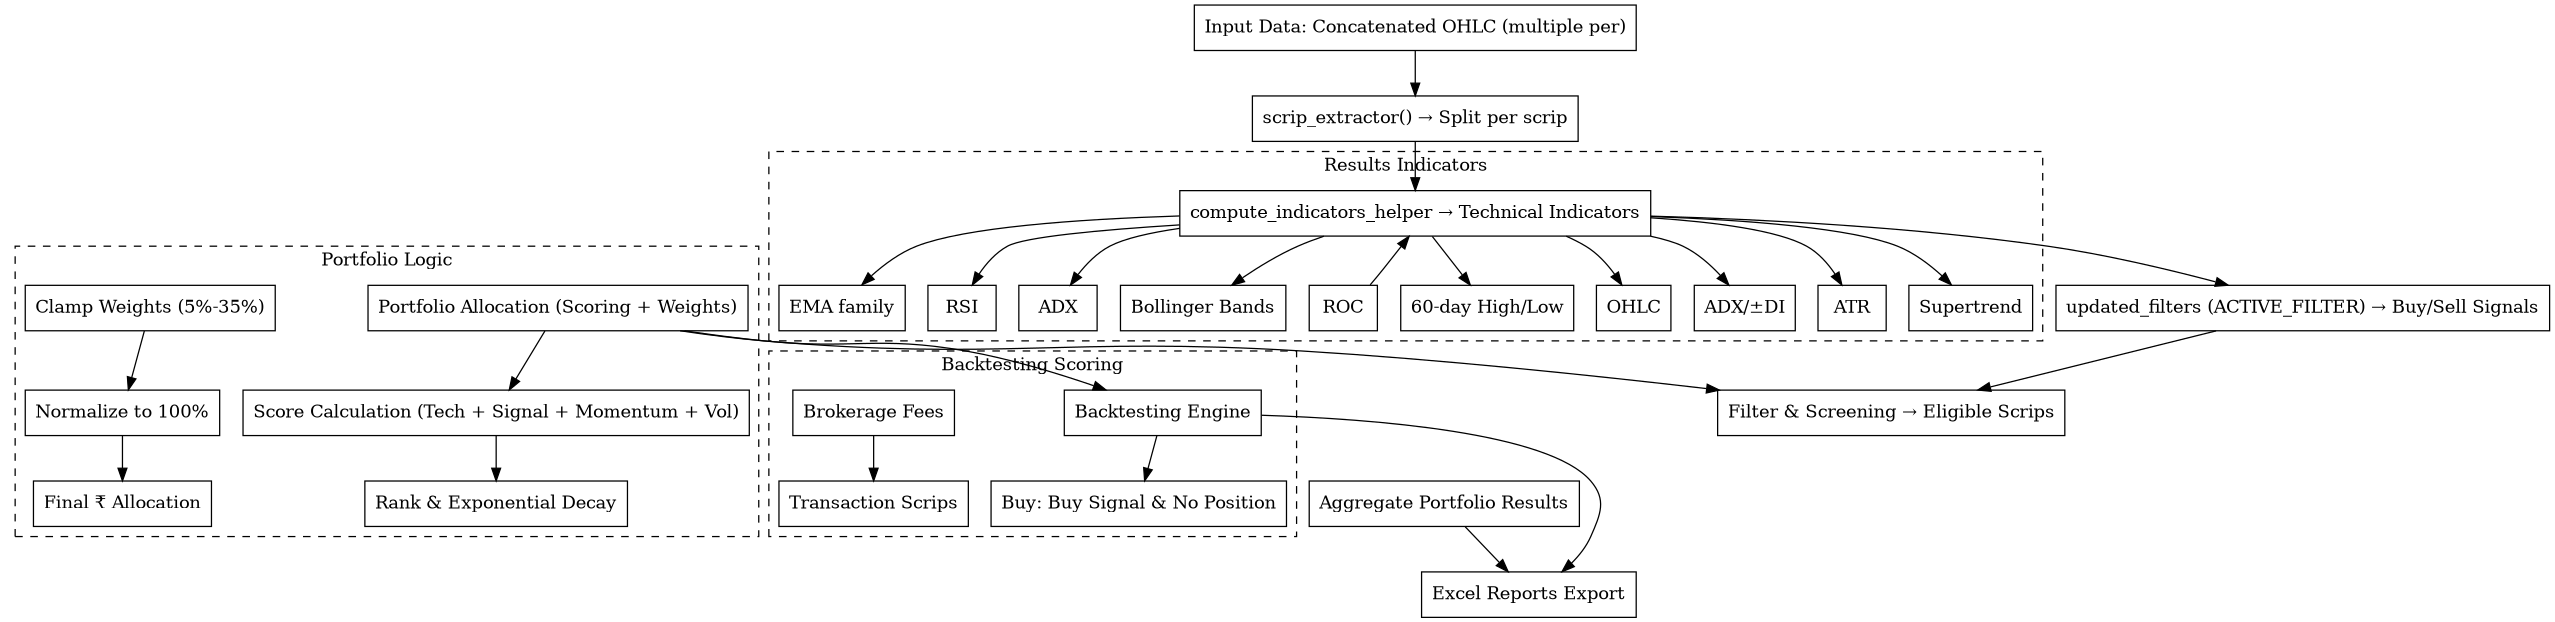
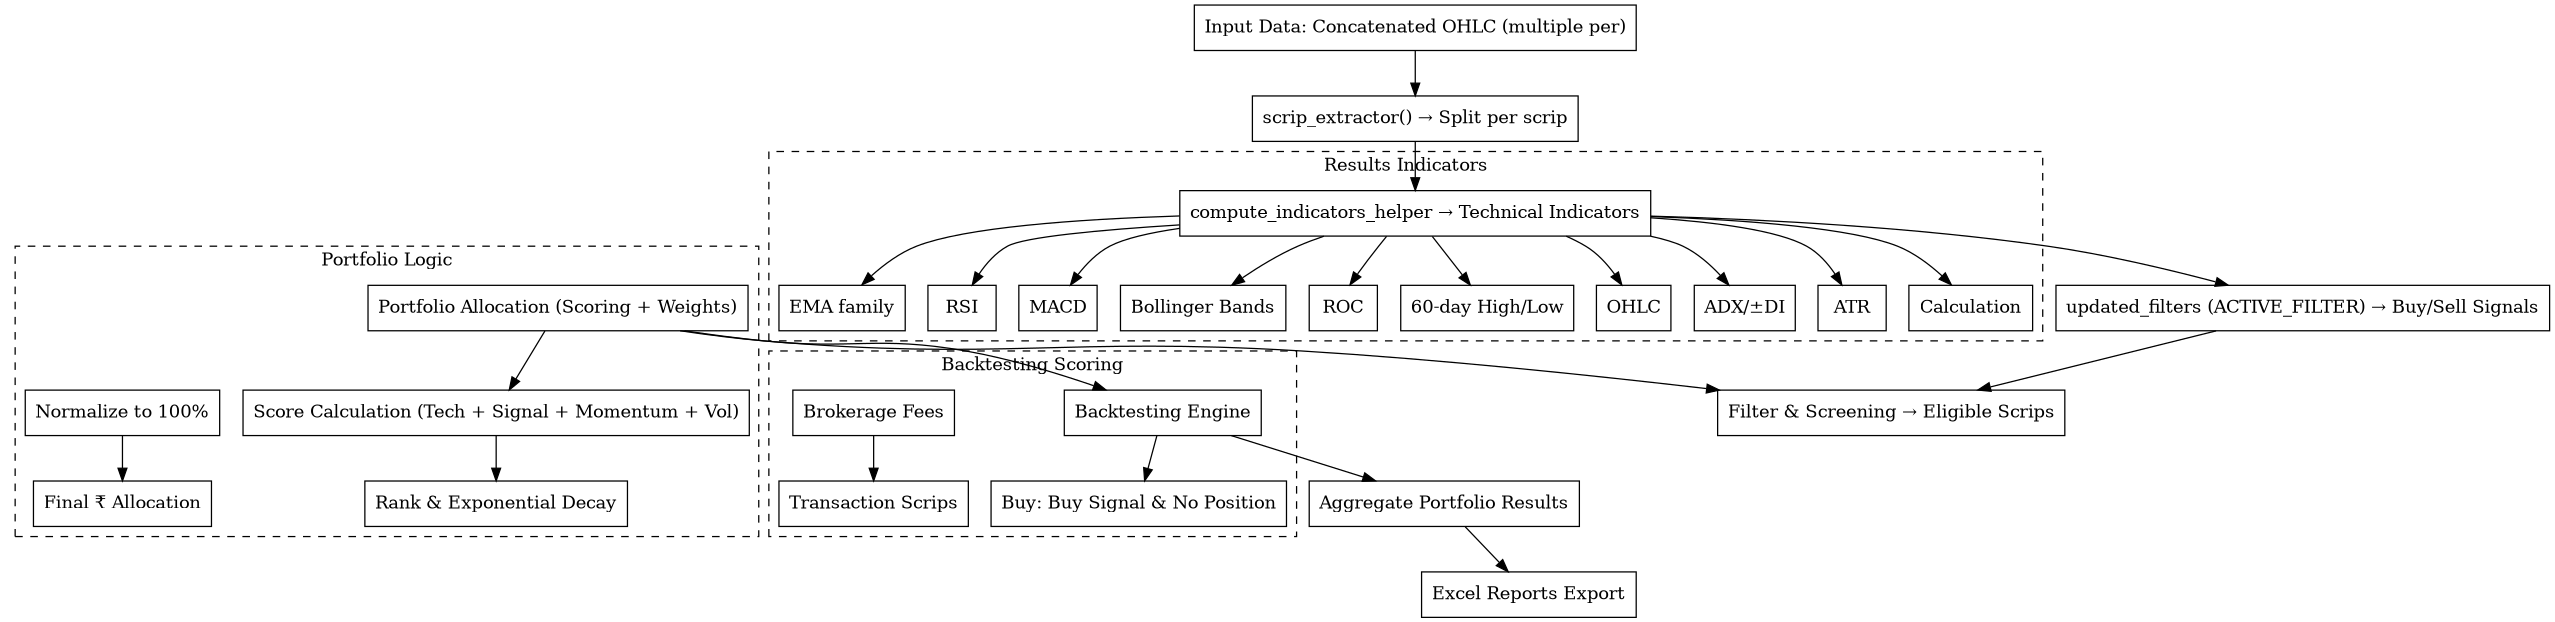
(1386, 266) -> (1372, 255)
(150, 308) -> none
(1058, 308) -> (1058, 308)
(1971, 308) -> (1971, 308)
(1477, 436) -> (1287, 453)
